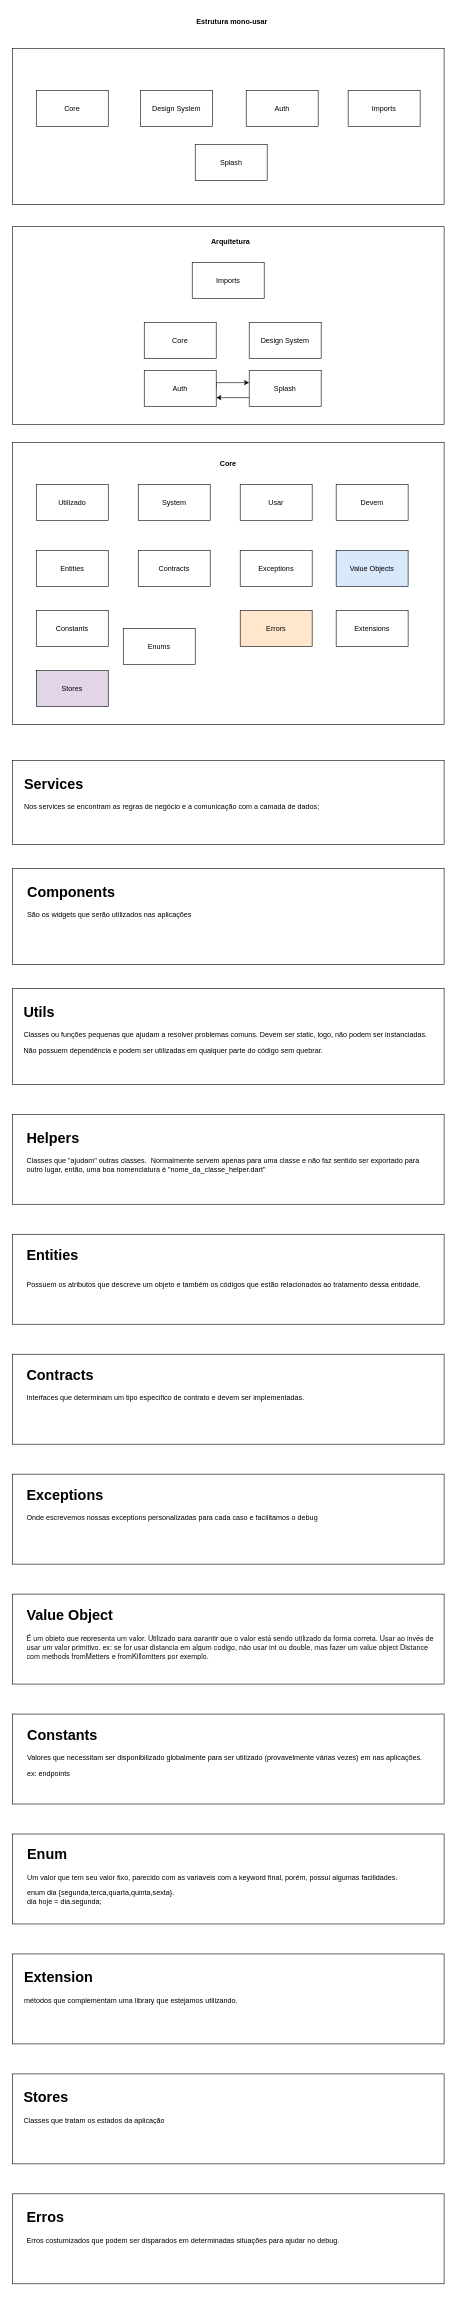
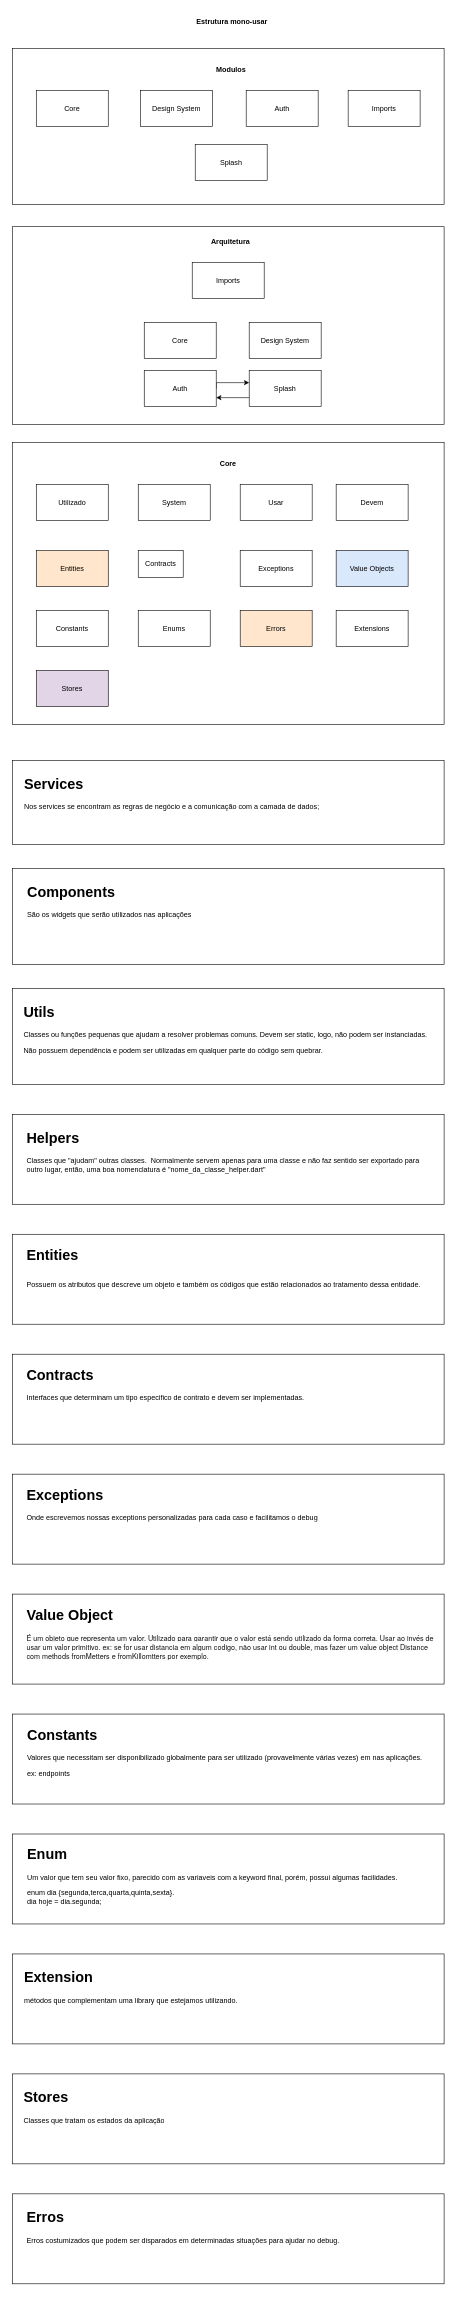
none -> (231, 69)
(72, 569) -> (72, 569)
(174, 569) -> (161, 564)
(159, 647) -> (174, 629)
